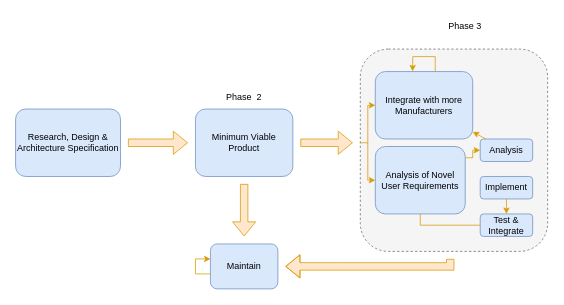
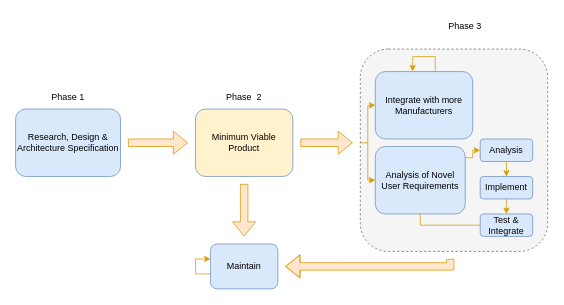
none -> (68, 98)
(482, 137) -> (507, 167)
(244, 143) -> (244, 143)
